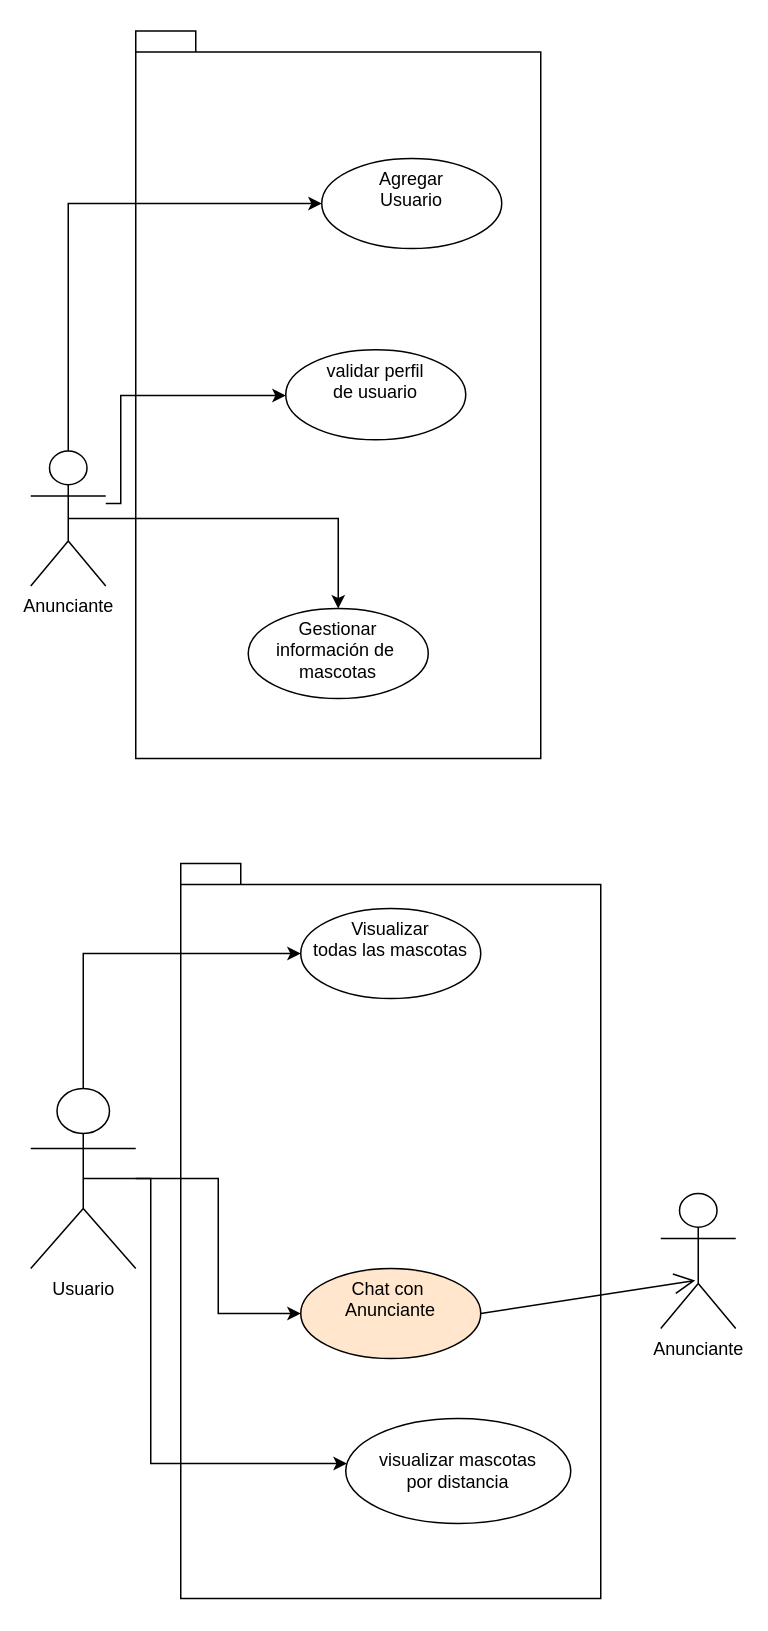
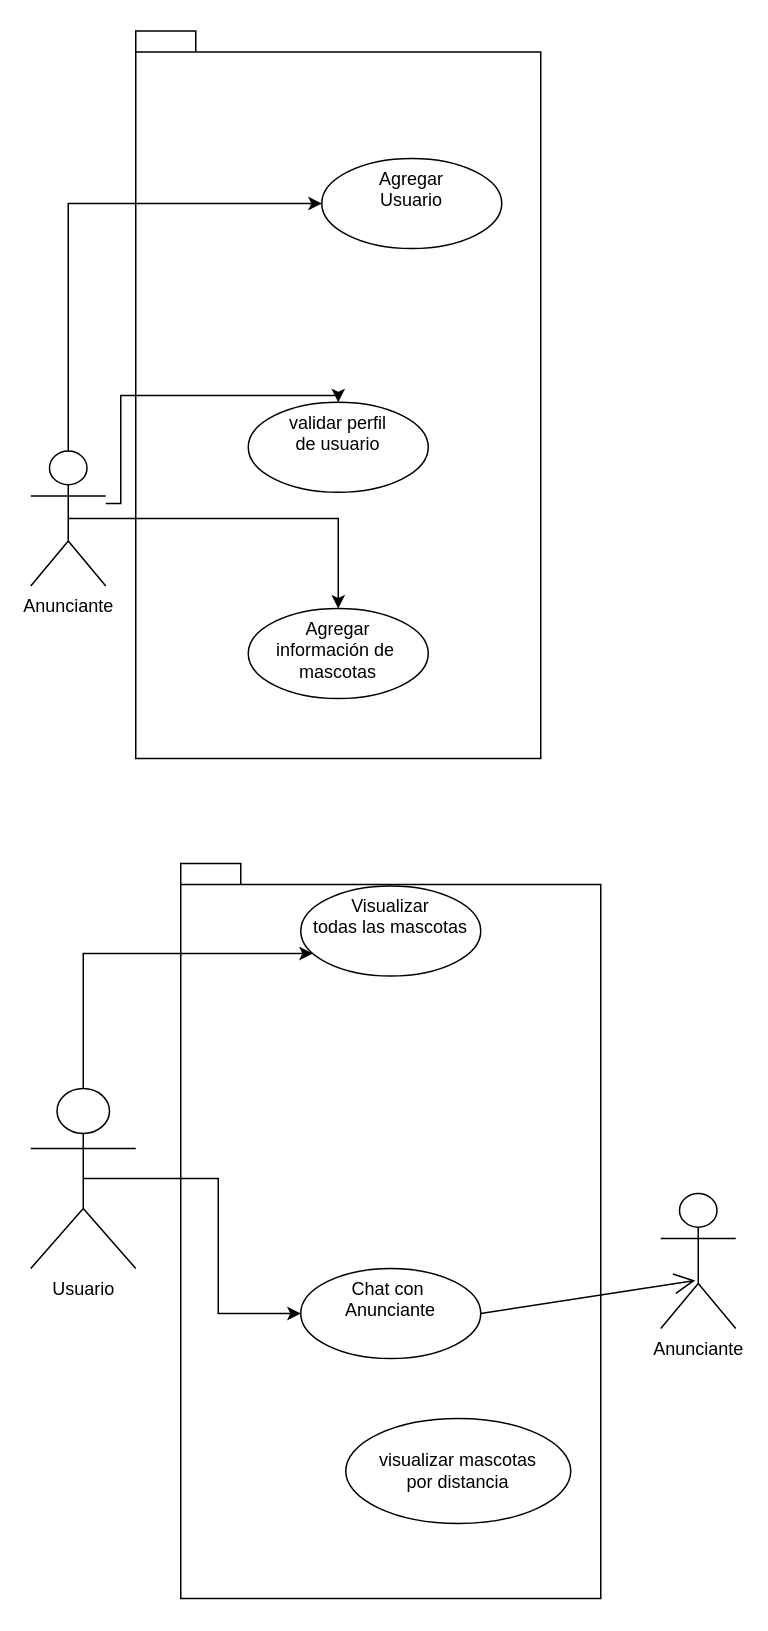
(376, 395) -> (338, 447)
(338, 651) -> (338, 651)
(391, 953) -> (391, 931)
(391, 1313) -> (391, 1313)
(151, 1415) -> none
